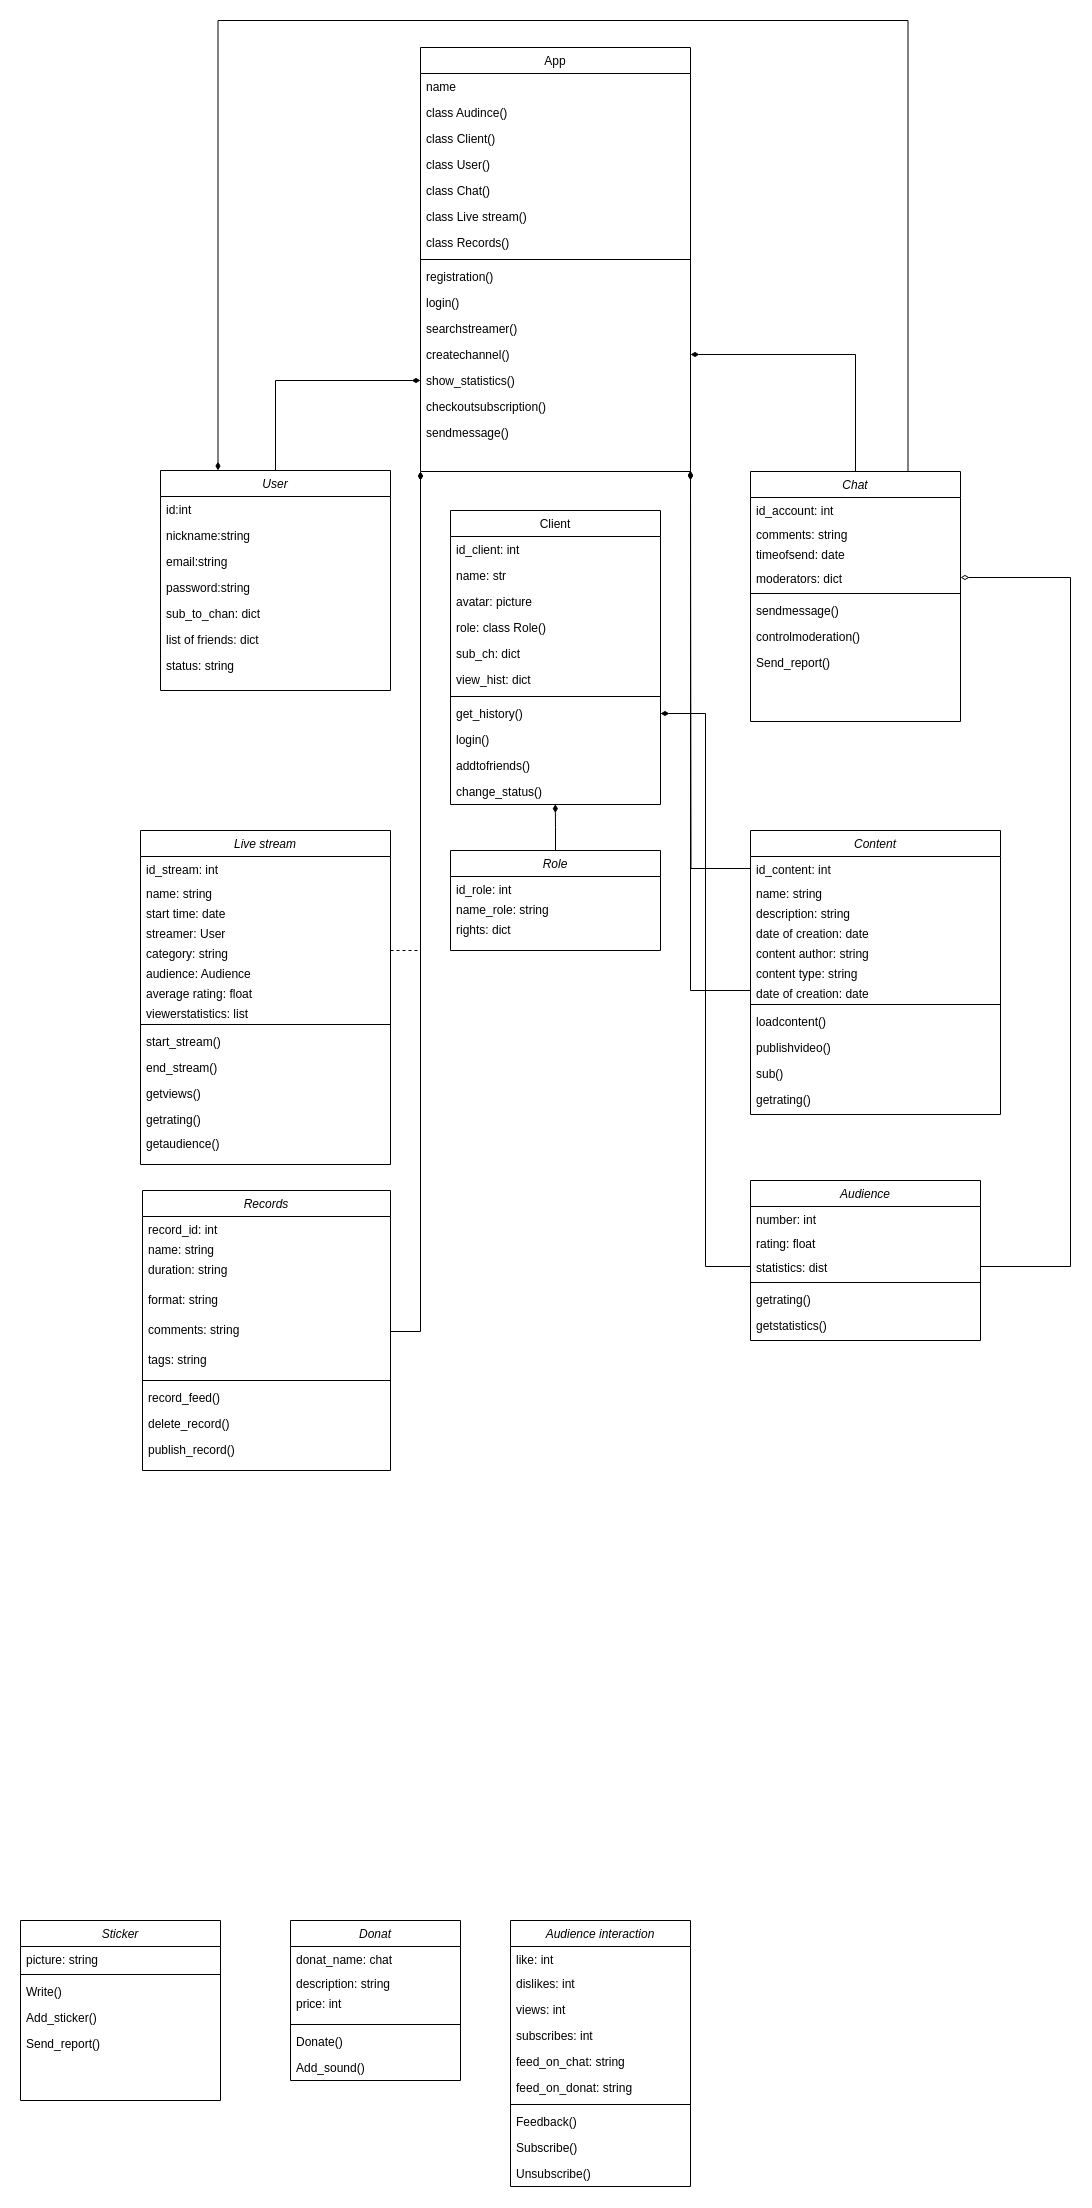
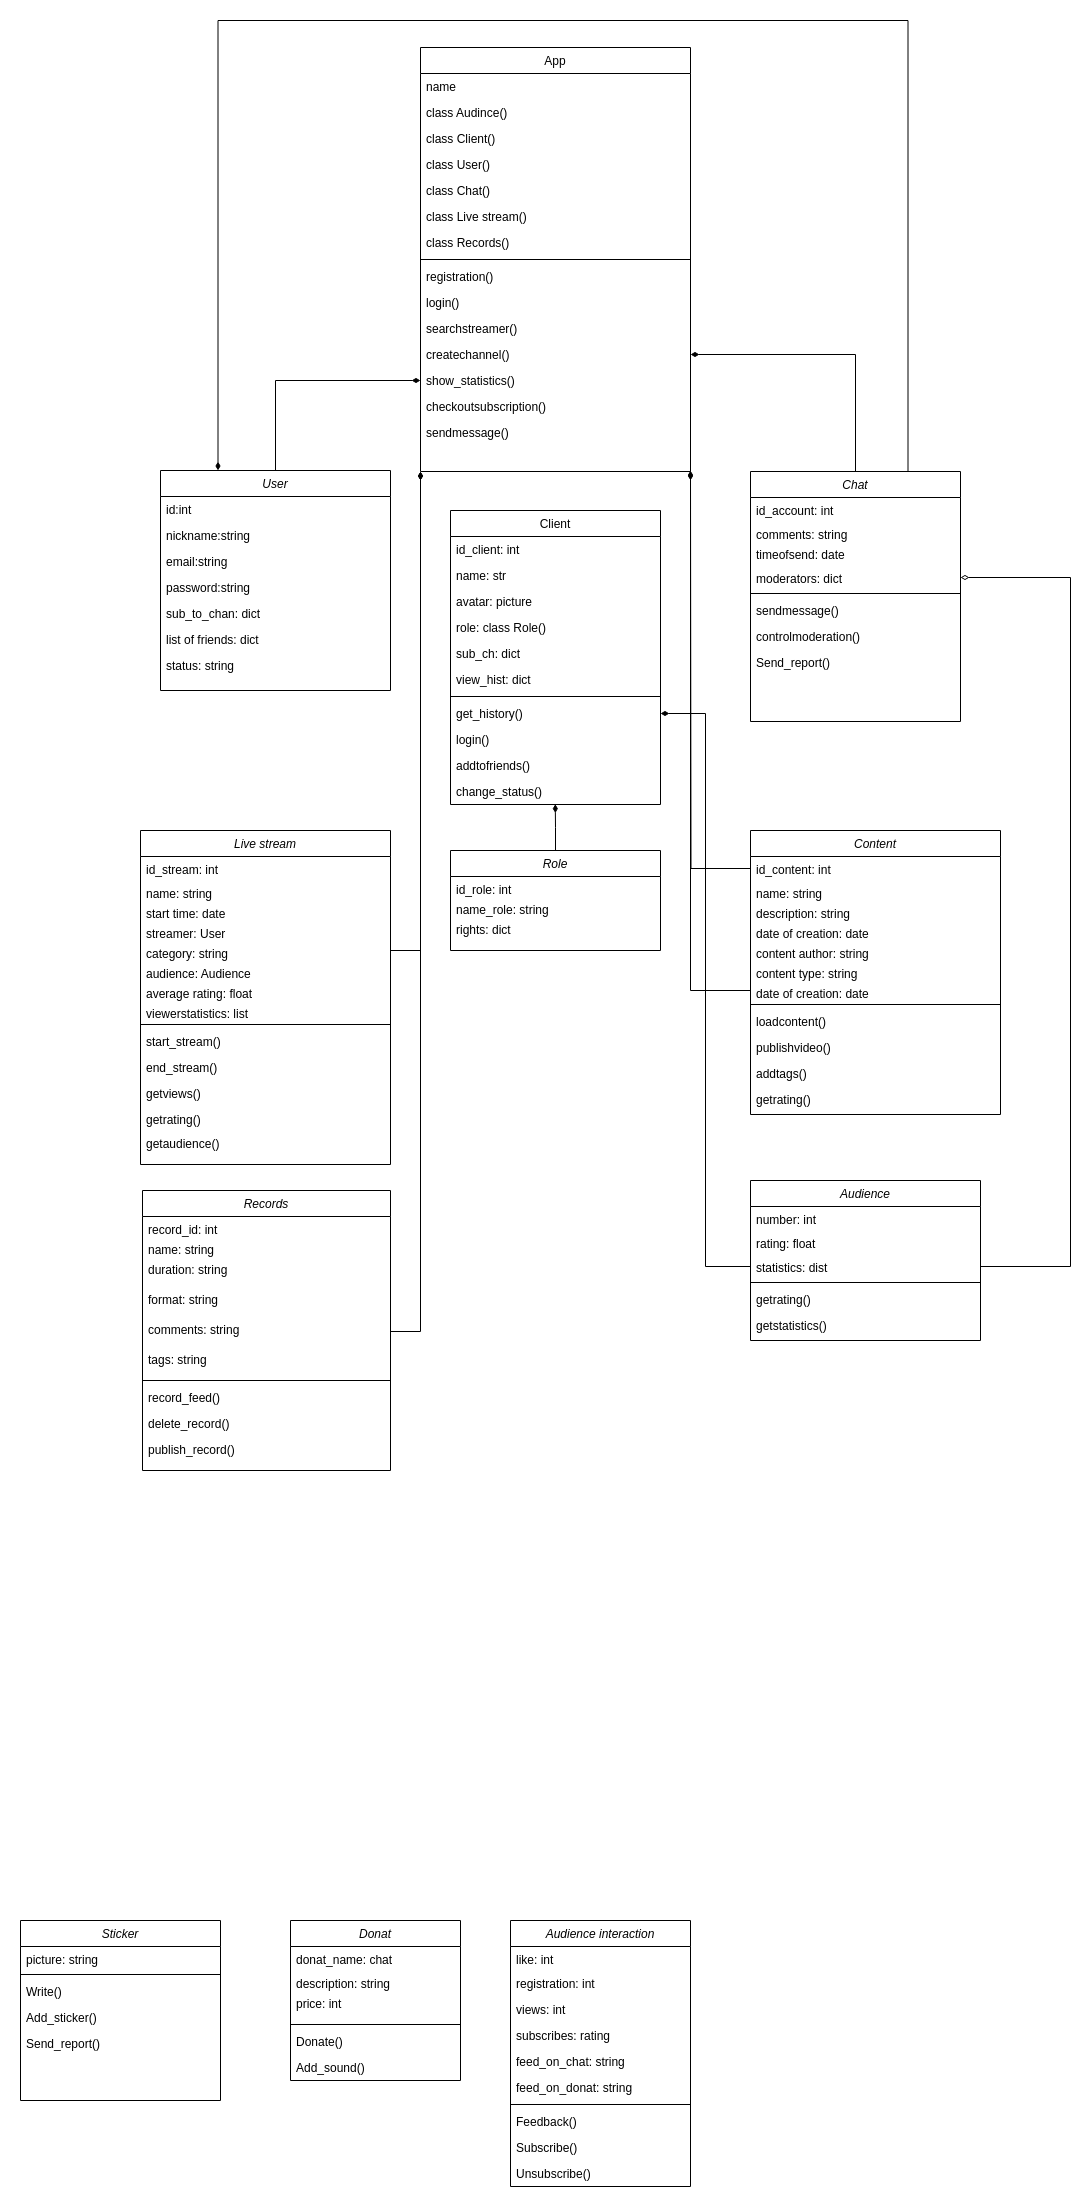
(405, 951) -> (405, 951)
(773, 1074) -> (786, 1074)
(550, 1984) -> (565, 1984)
(560, 2036) -> (570, 2036)
